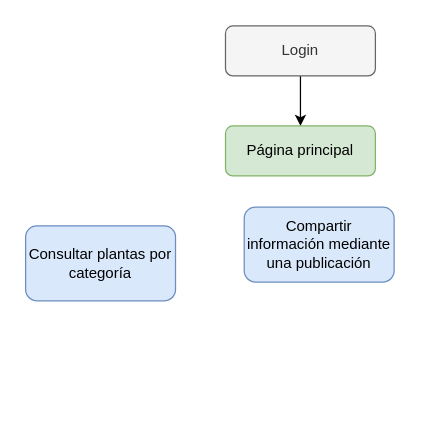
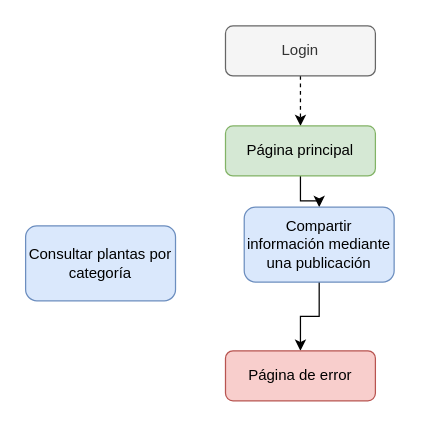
(301, 96) -> (301, 96)
none -> (301, 198)
none -> (314, 316)
none -> (301, 376)
